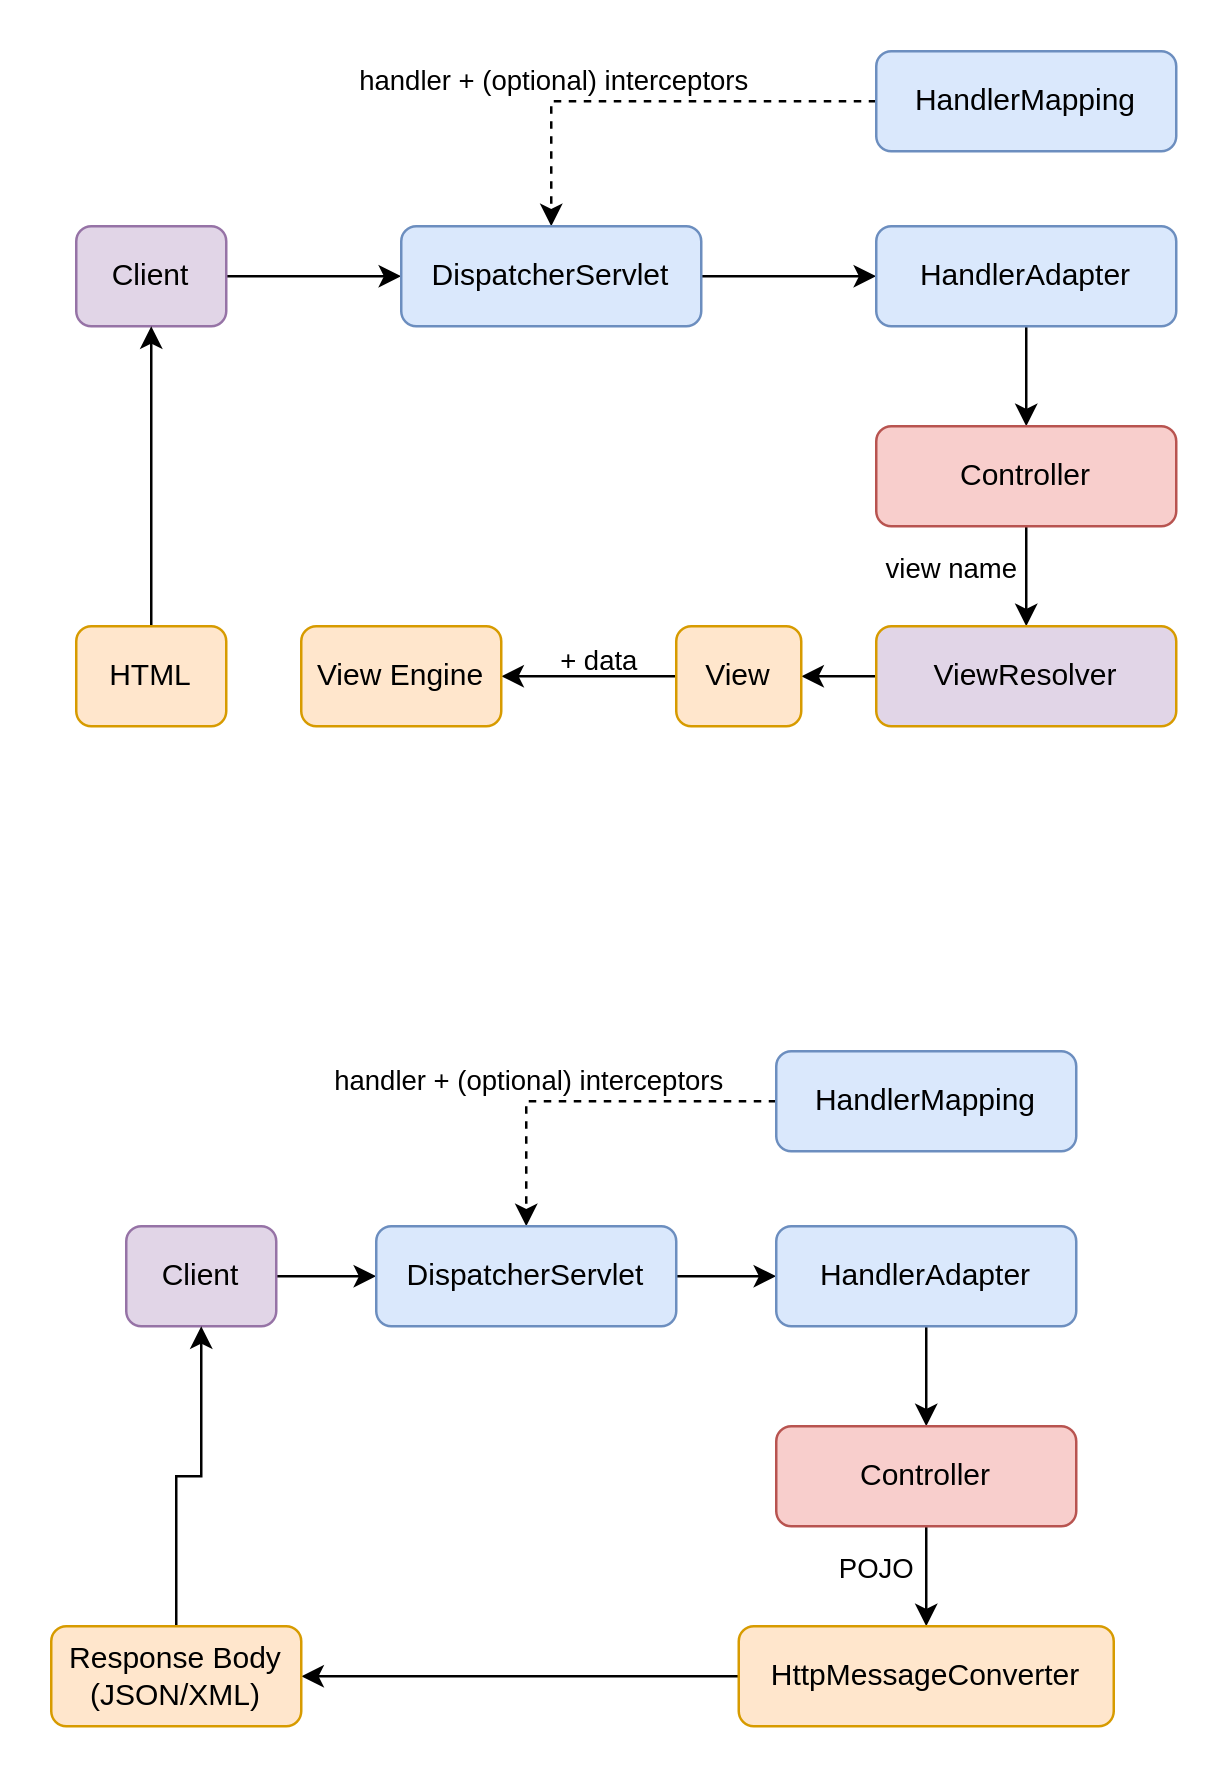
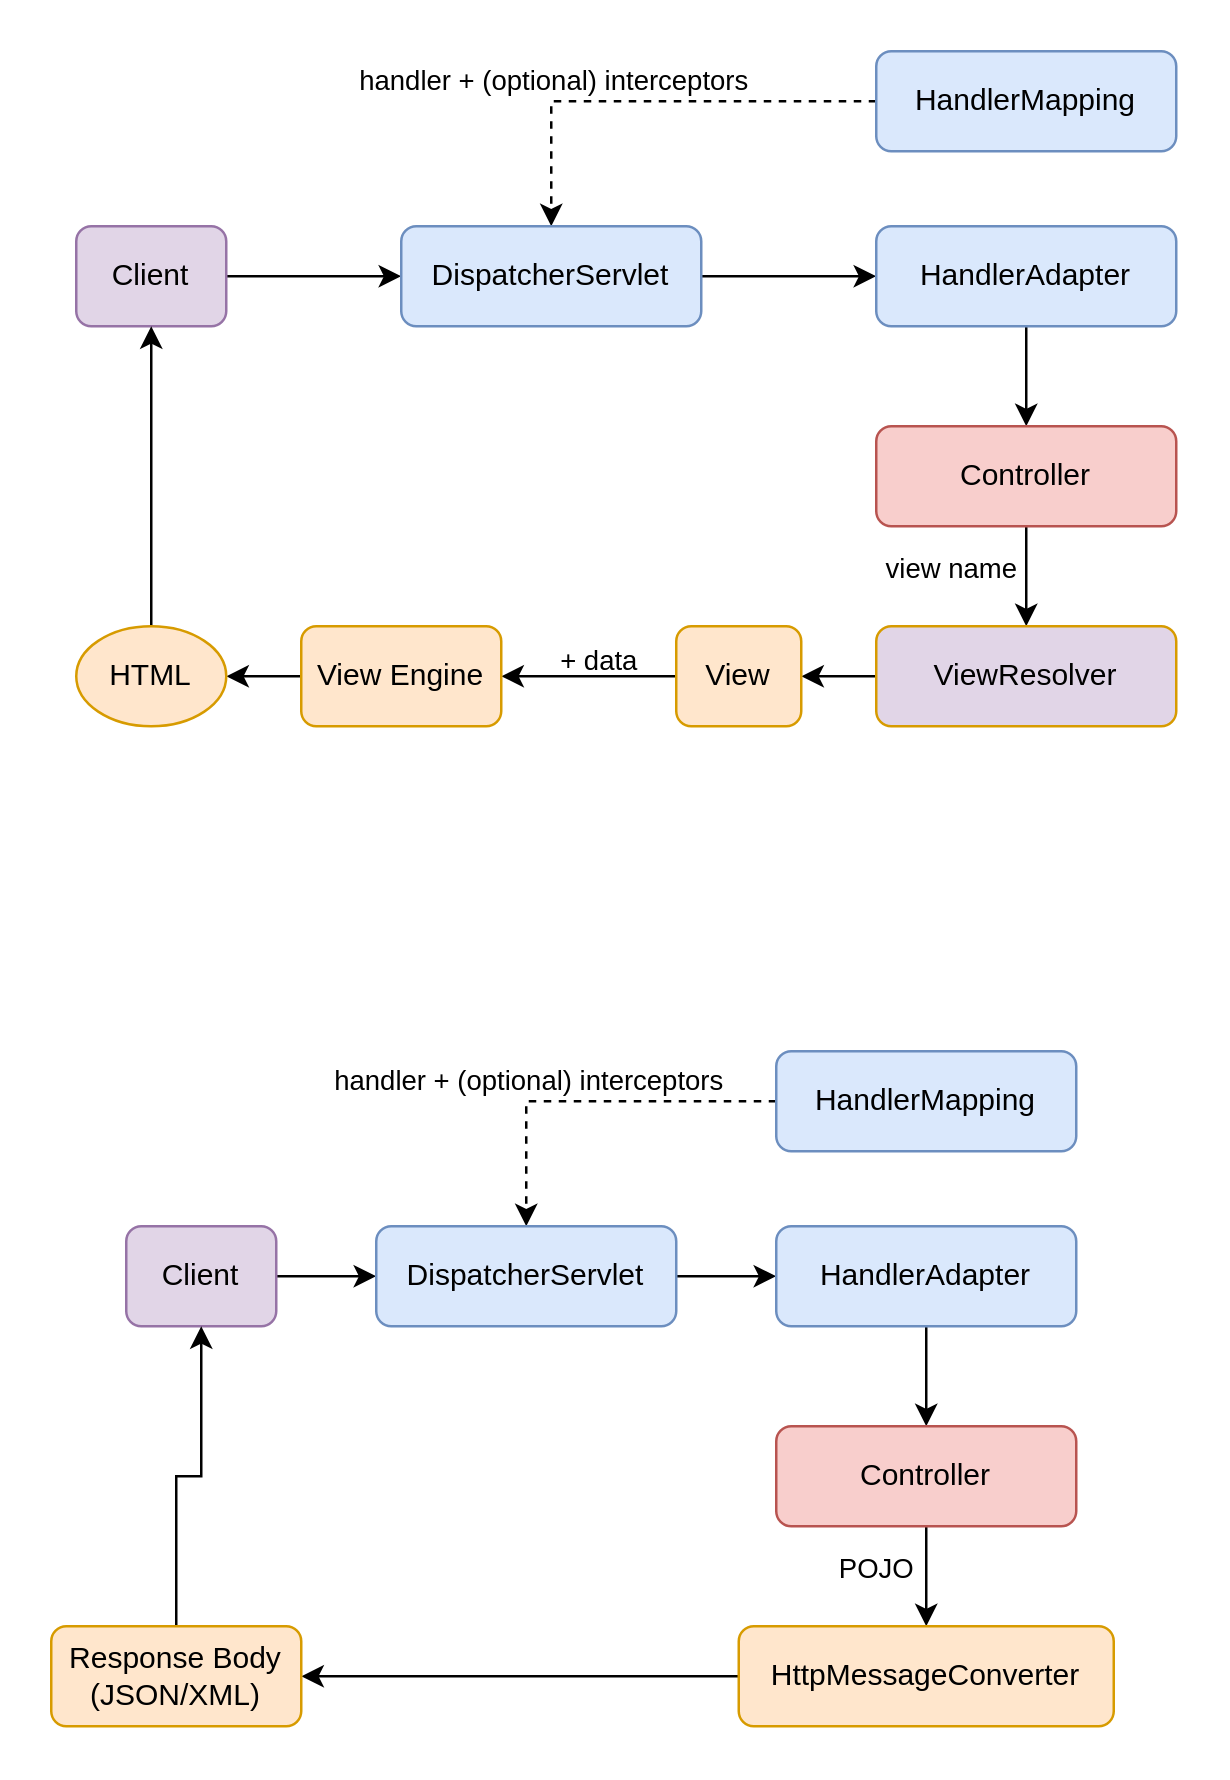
(151, 676) -> (151, 676)
none -> (272, 676)
